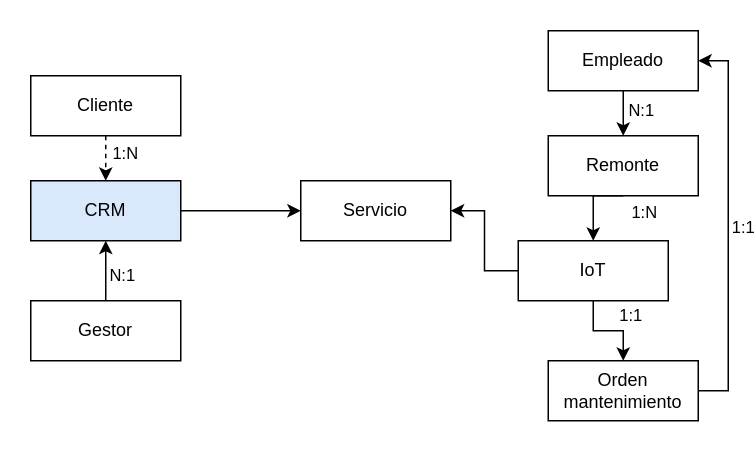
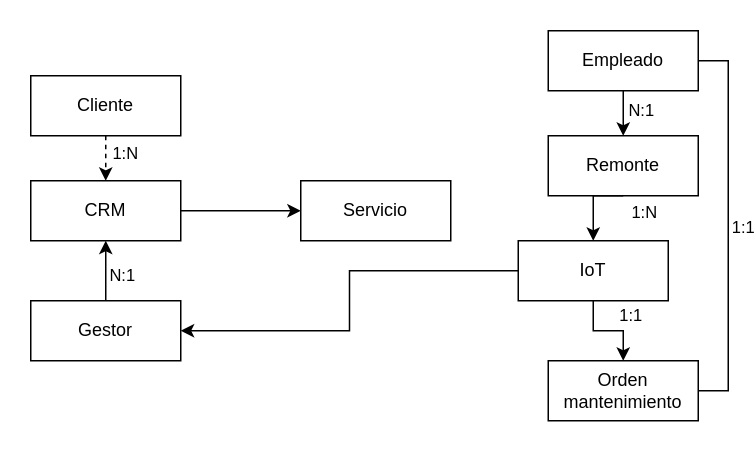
(710, 61) -> (705, 61)
(106, 211) -> (106, 211)
(485, 230) -> (350, 312)
